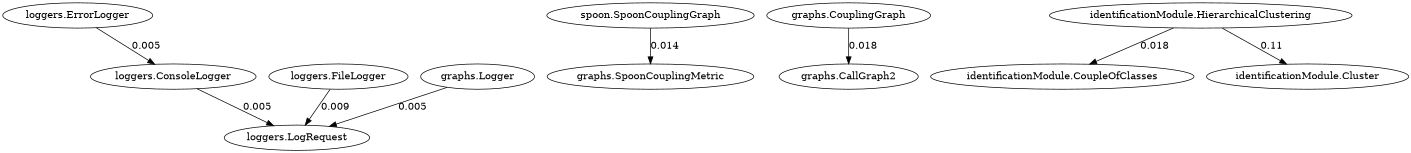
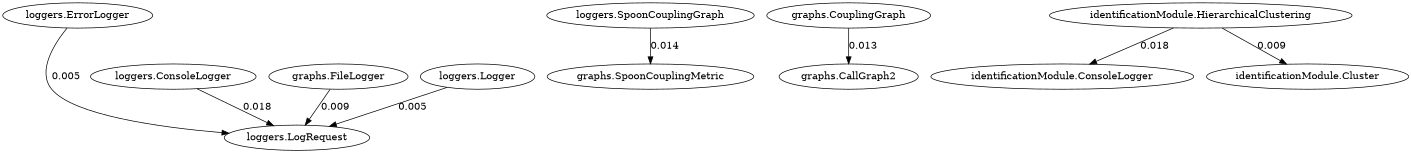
(650, 15) -> (650, 15)
(123, 44) -> (100, 113)
(865, 46) -> (865, 46)
(1274, 46) -> (1274, 46)
(338, 77) -> (338, 77)
(478, 77) -> (478, 77)
(1062, 77) -> (1062, 77)
(259, 107) -> (259, 107)
